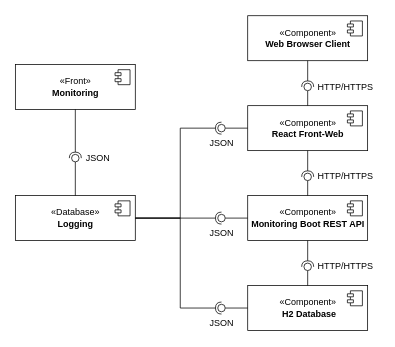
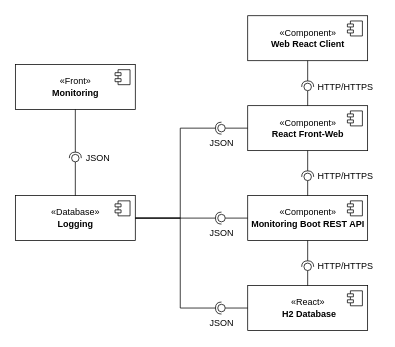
(308, 38) -> (308, 38)
(308, 308) -> (308, 308)
